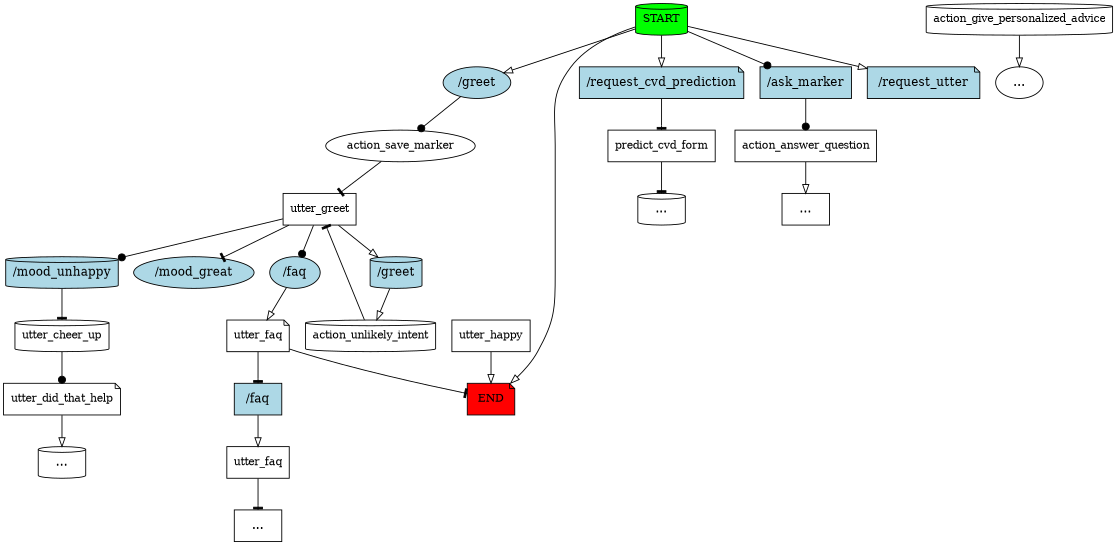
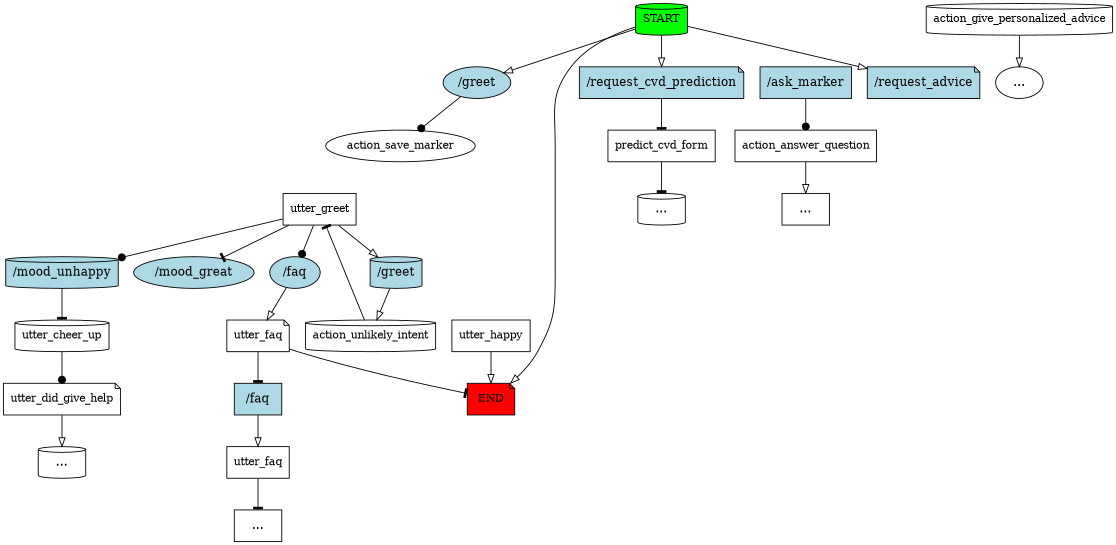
(726, 48) -> none
(924, 83) -> (924, 83)
(362, 176) -> none
(62, 399) -> (62, 399)
